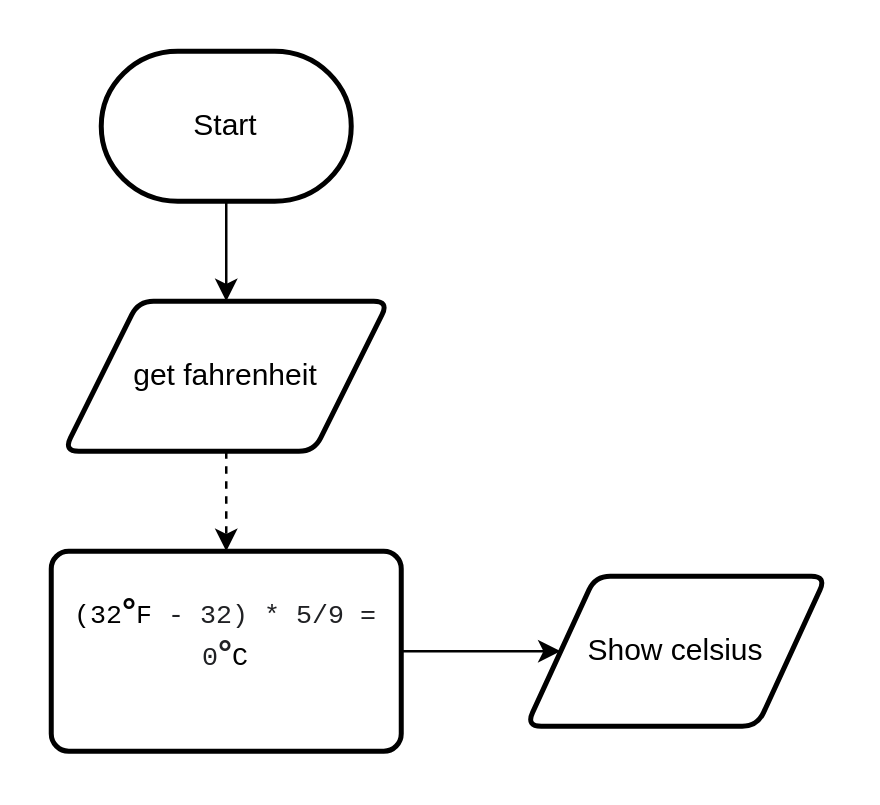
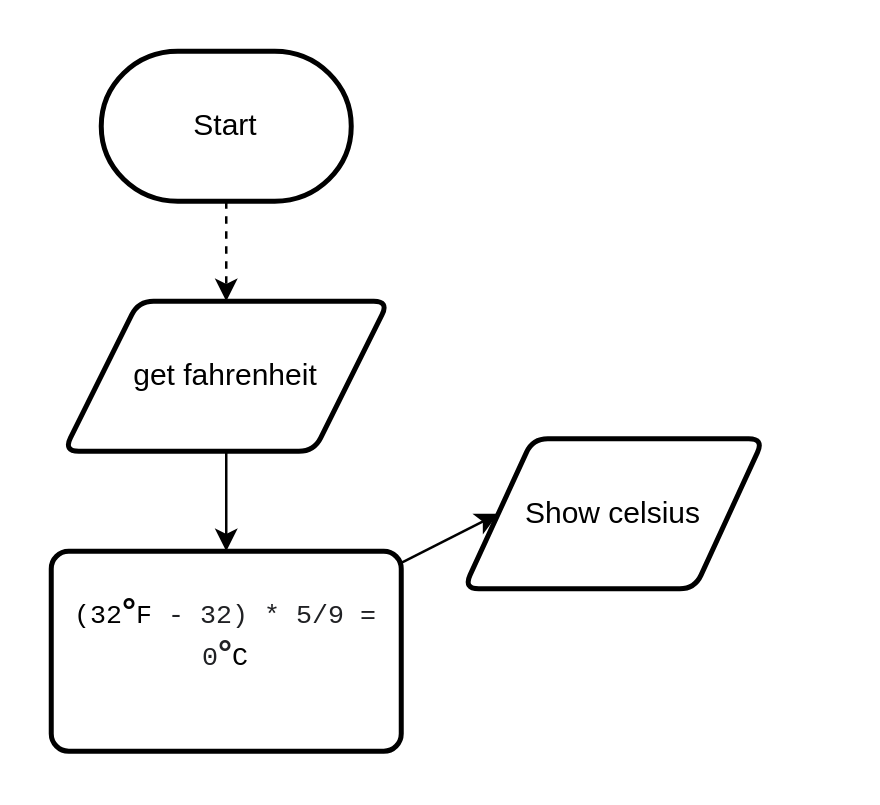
(226, 242) -> (226, 242)
(226, 492) -> (226, 492)
(676, 651) -> (614, 514)
